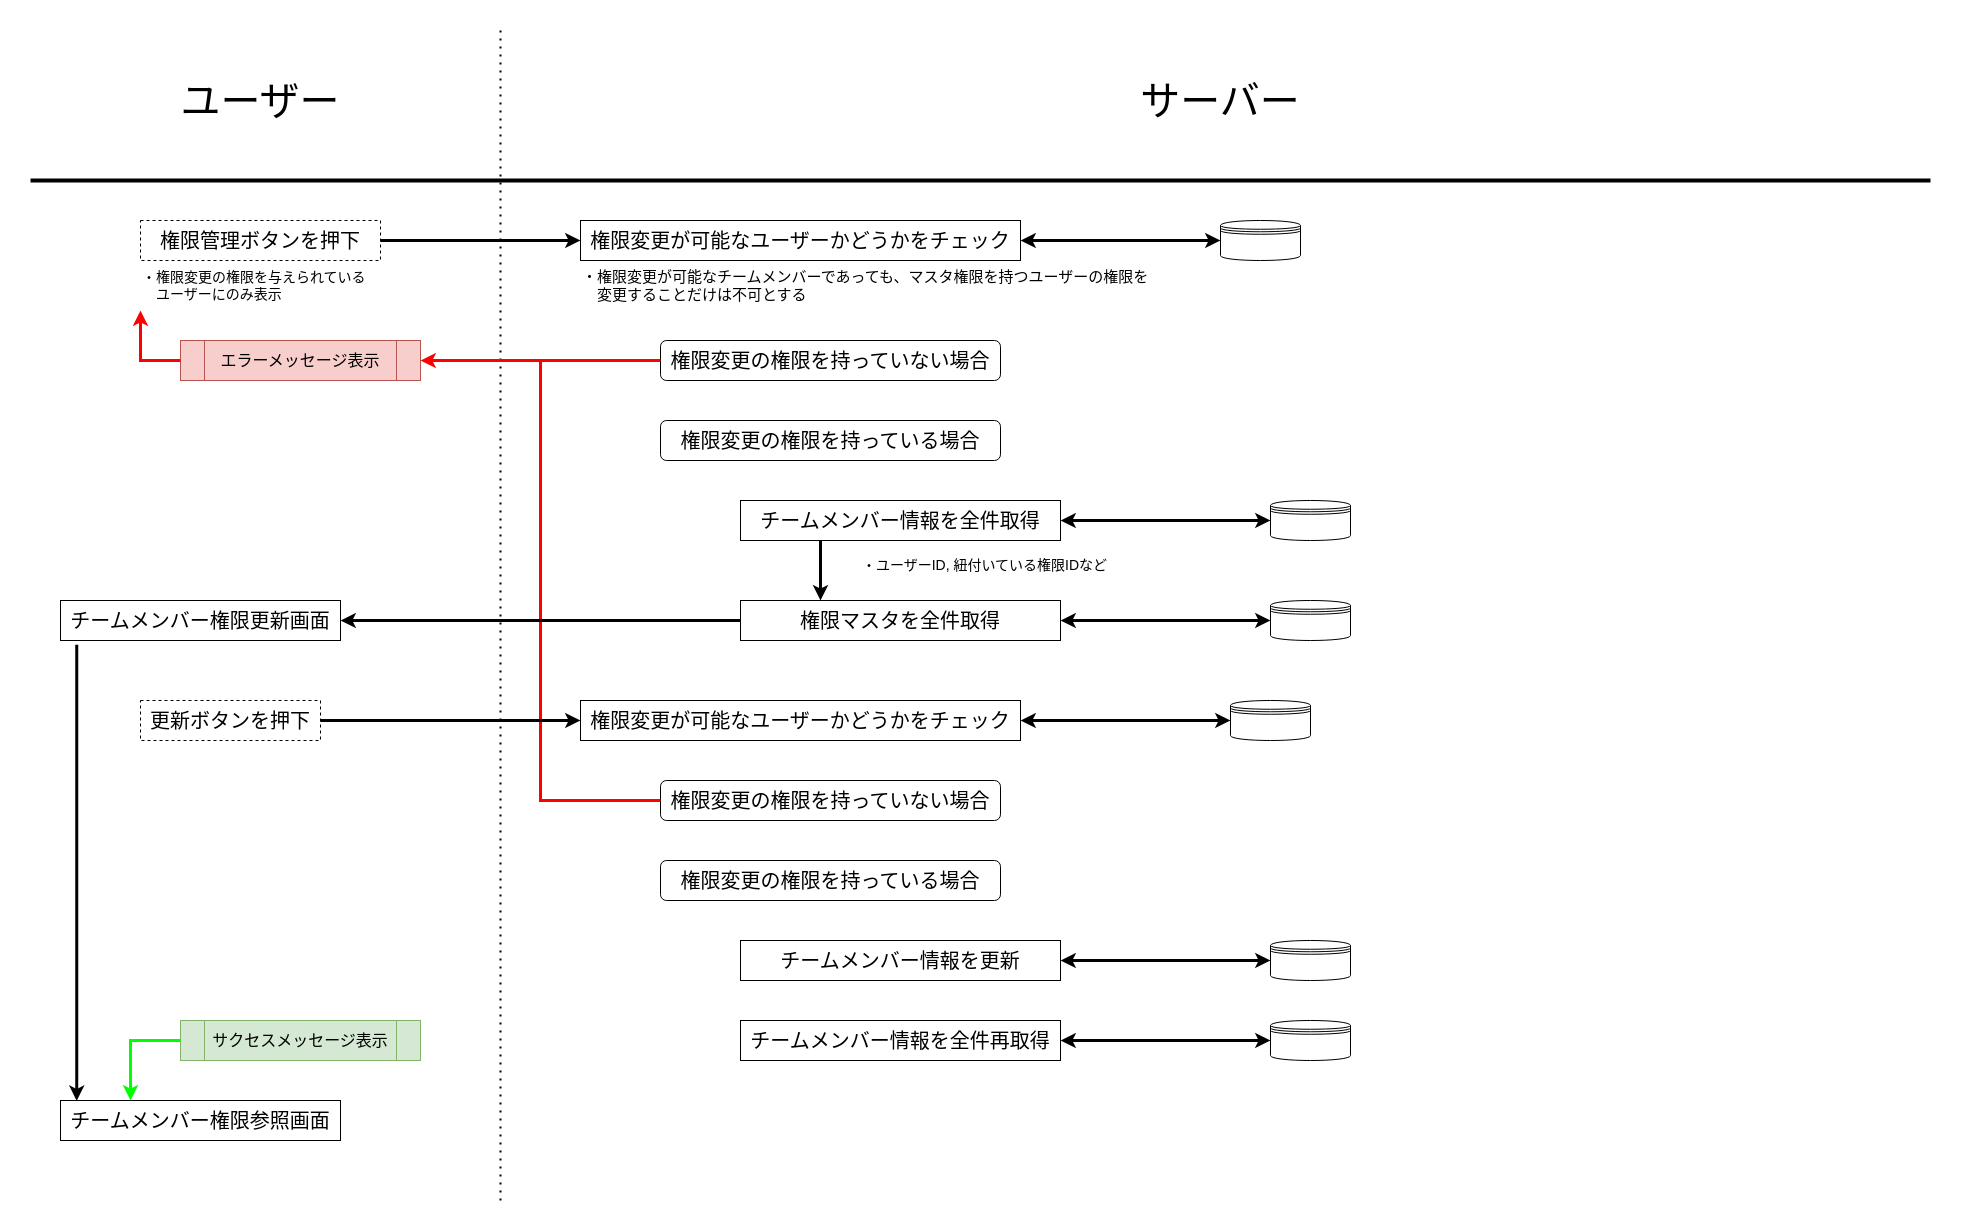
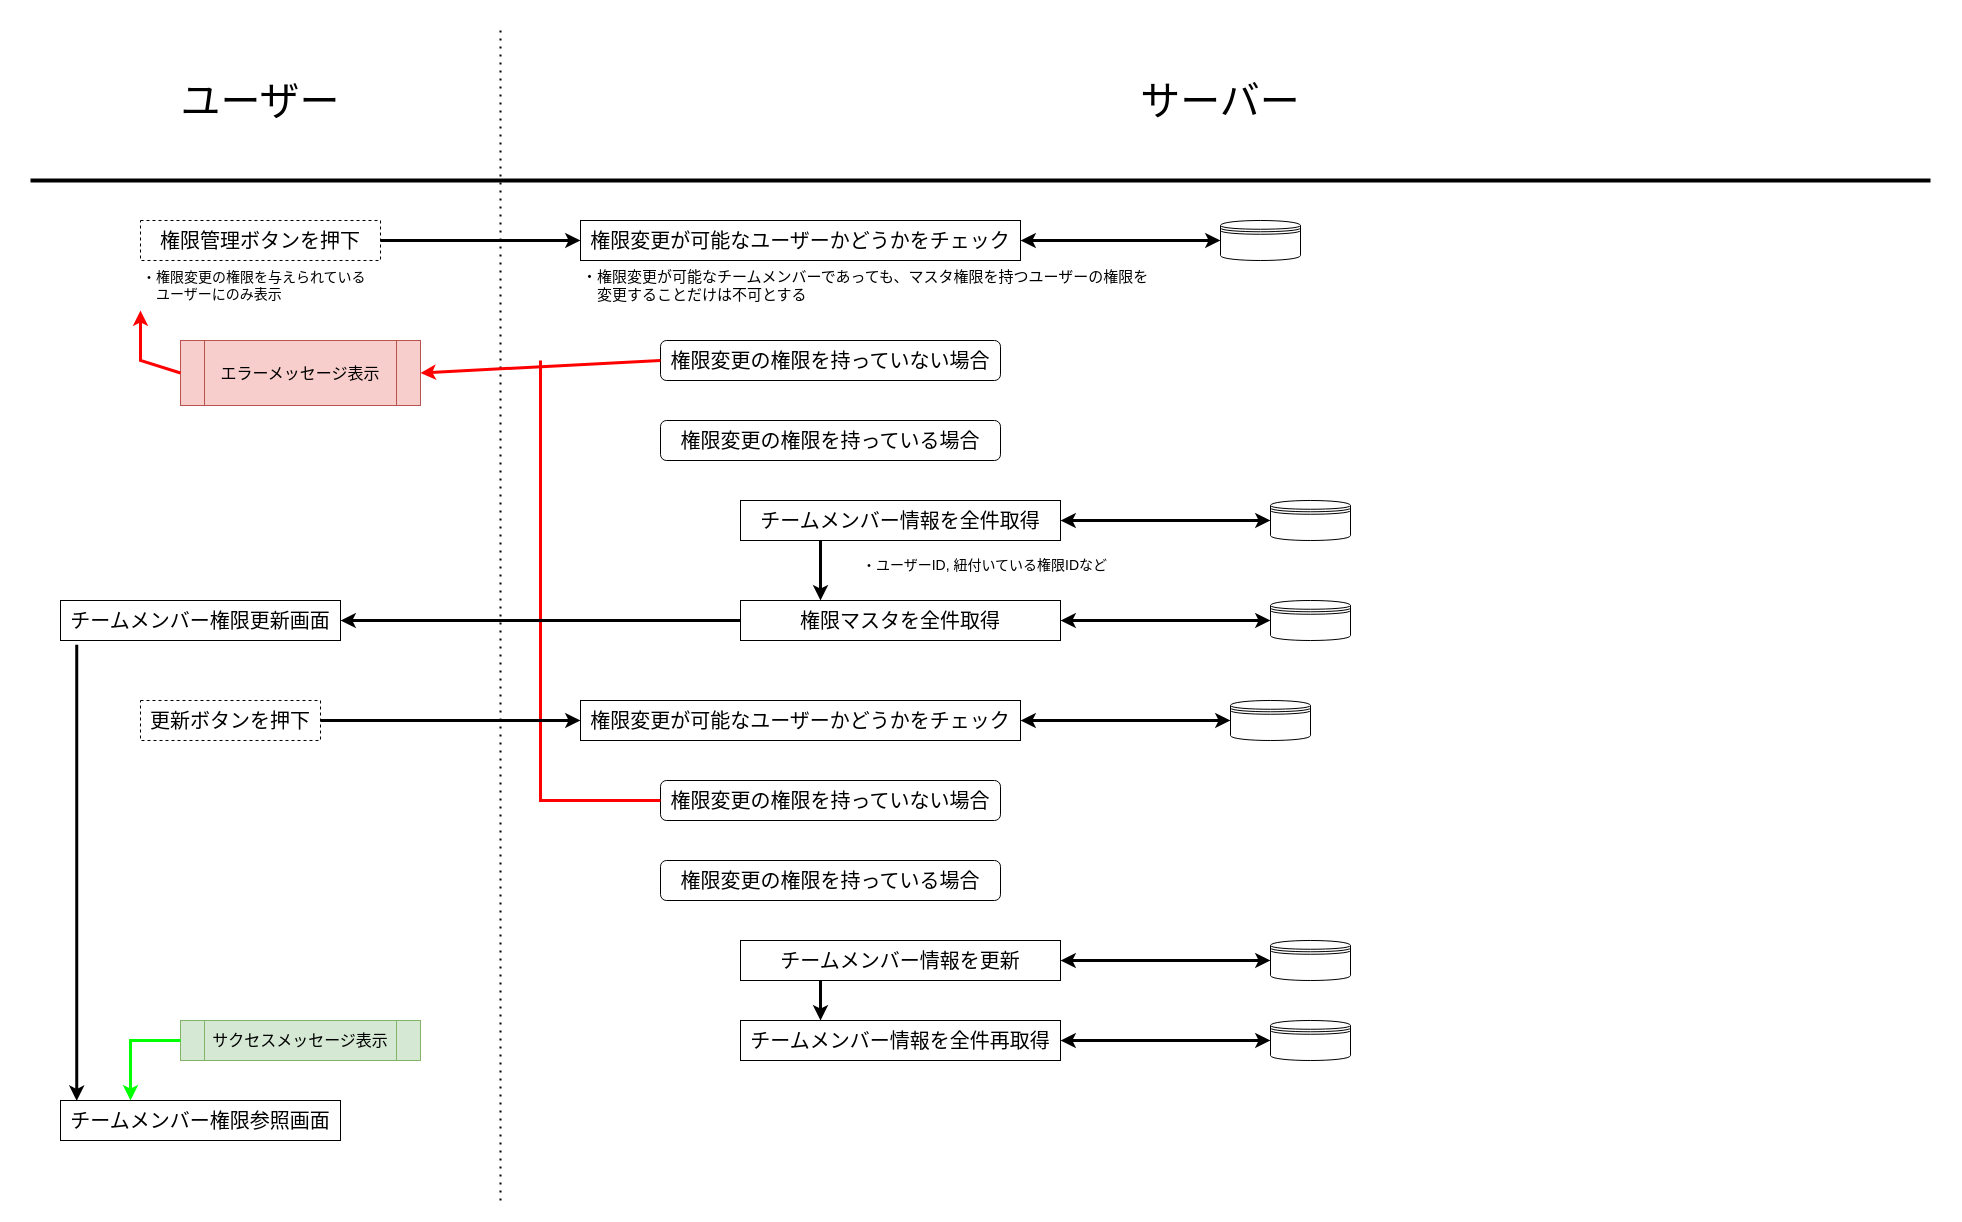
(301, 361) -> (301, 373)
none -> (821, 995)
